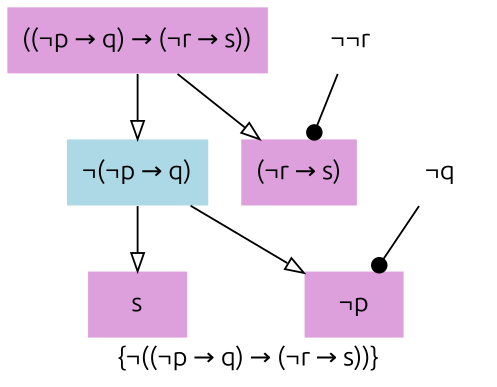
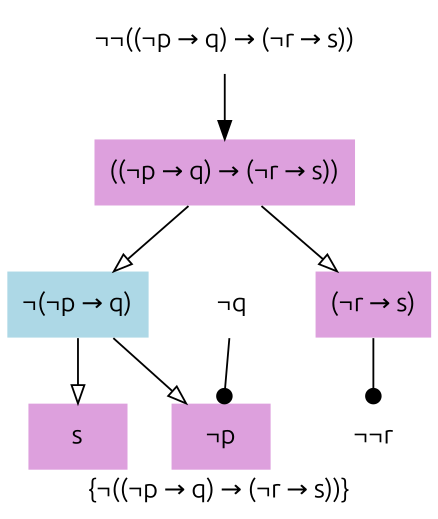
none -> (225, 40)
(327, 100) -> (373, 363)
